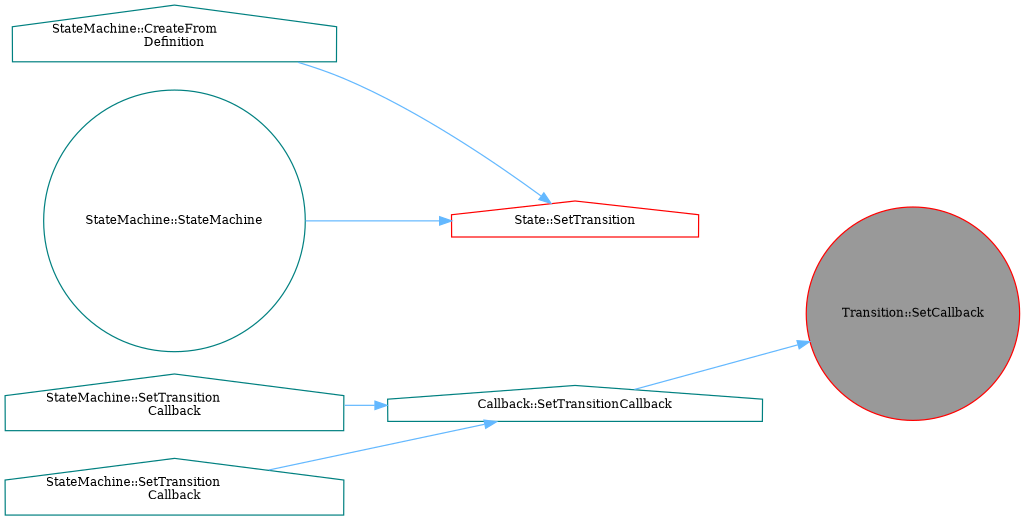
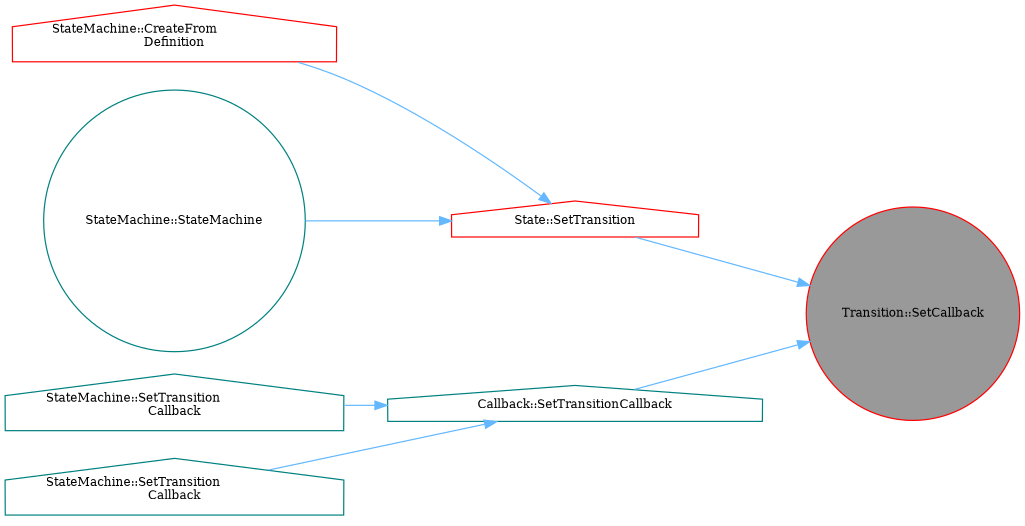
(174, 36) -> (174, 36)
none -> (717, 260)
